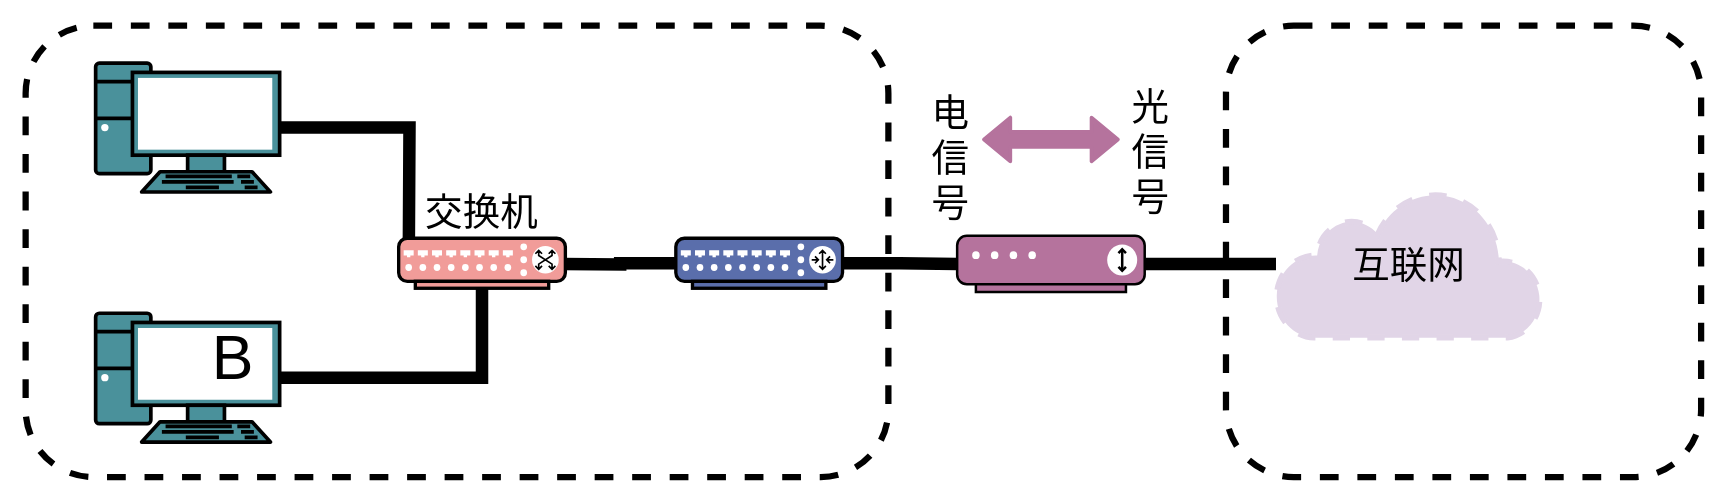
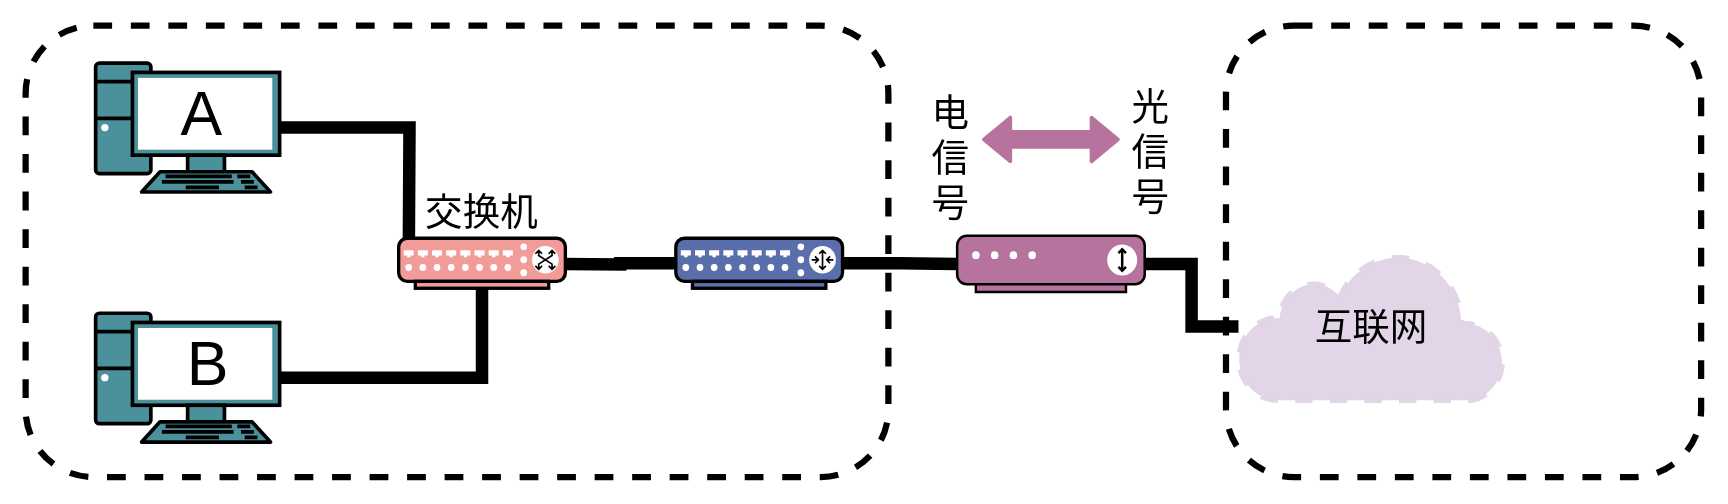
none -> (202, 113)
(1408, 264) -> (1371, 326)
(233, 357) -> (208, 363)
